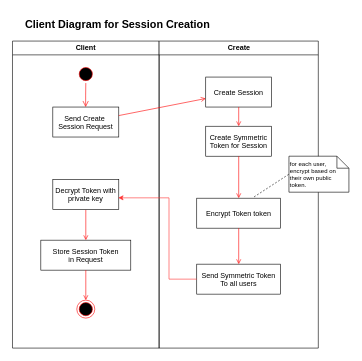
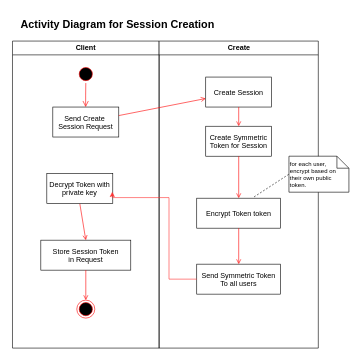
(118, 24) -> (118, 24)
(86, 195) -> (80, 189)
